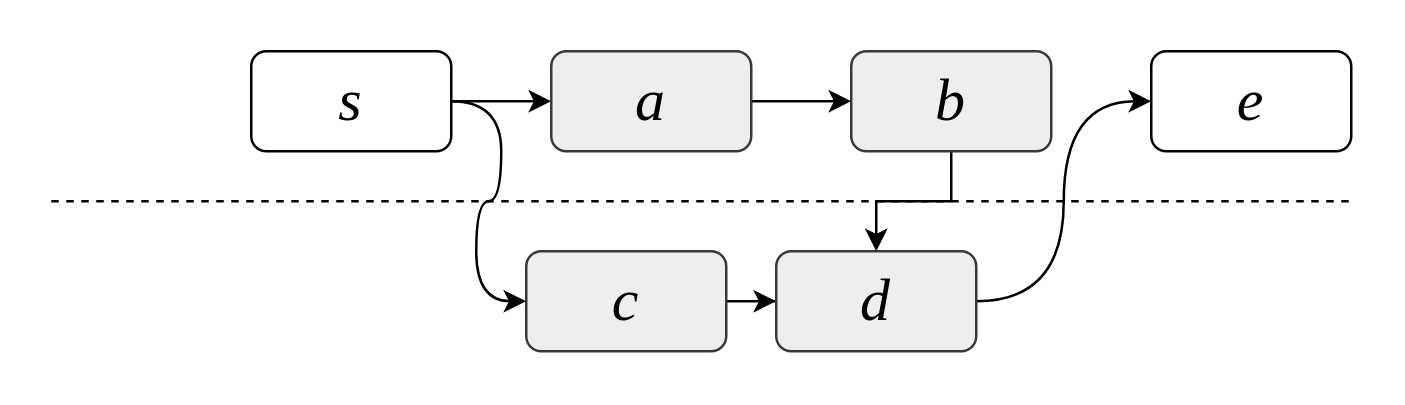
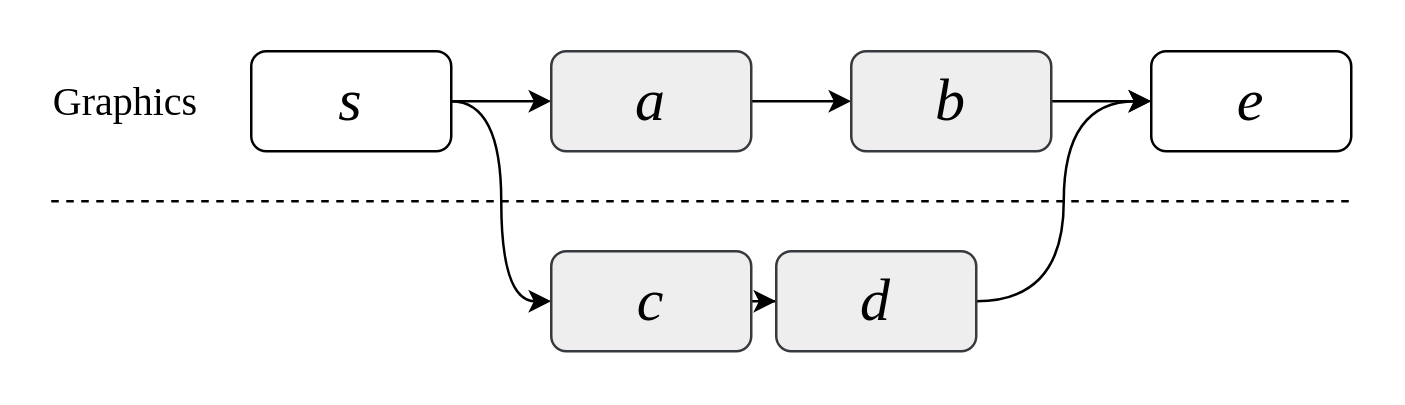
none -> (126, 101)
(951, 174) -> (1081, 101)
(626, 301) -> (651, 301)
